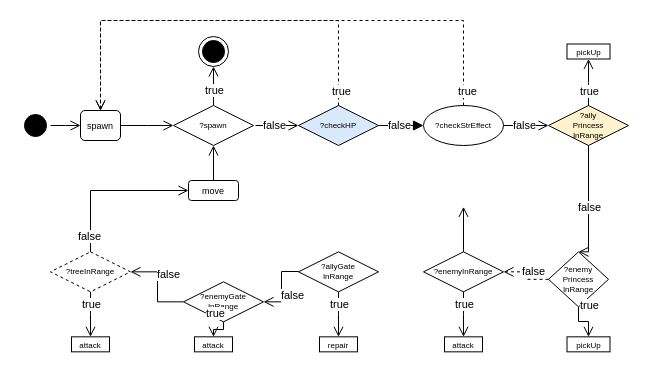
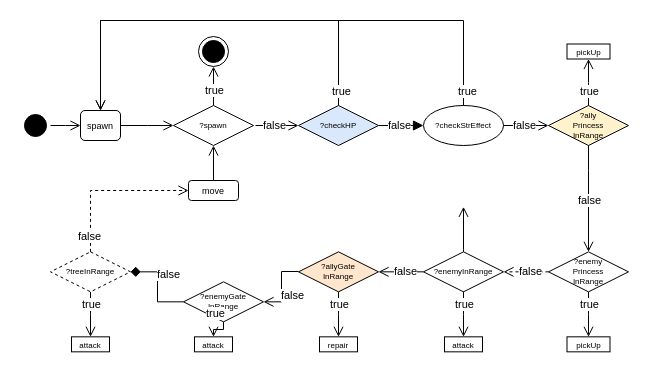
(435, 21) -> (435, 21)
(339, 55) -> (339, 55)
(118, 191) -> (118, 191)
(137, 272) -> (141, 272)
(339, 272) -> (339, 272)
none -> (403, 272)
(579, 279) -> (589, 272)
